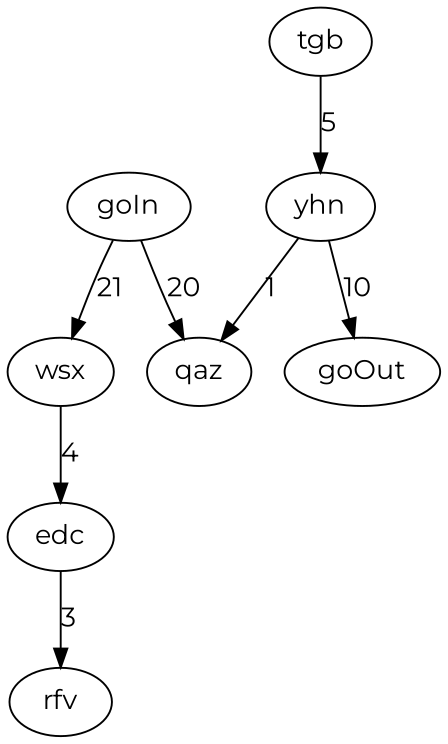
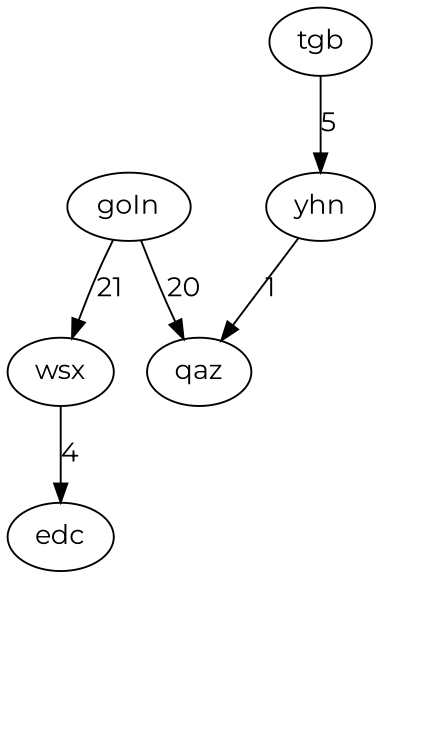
(362, 372) -> none
(61, 702) -> none
